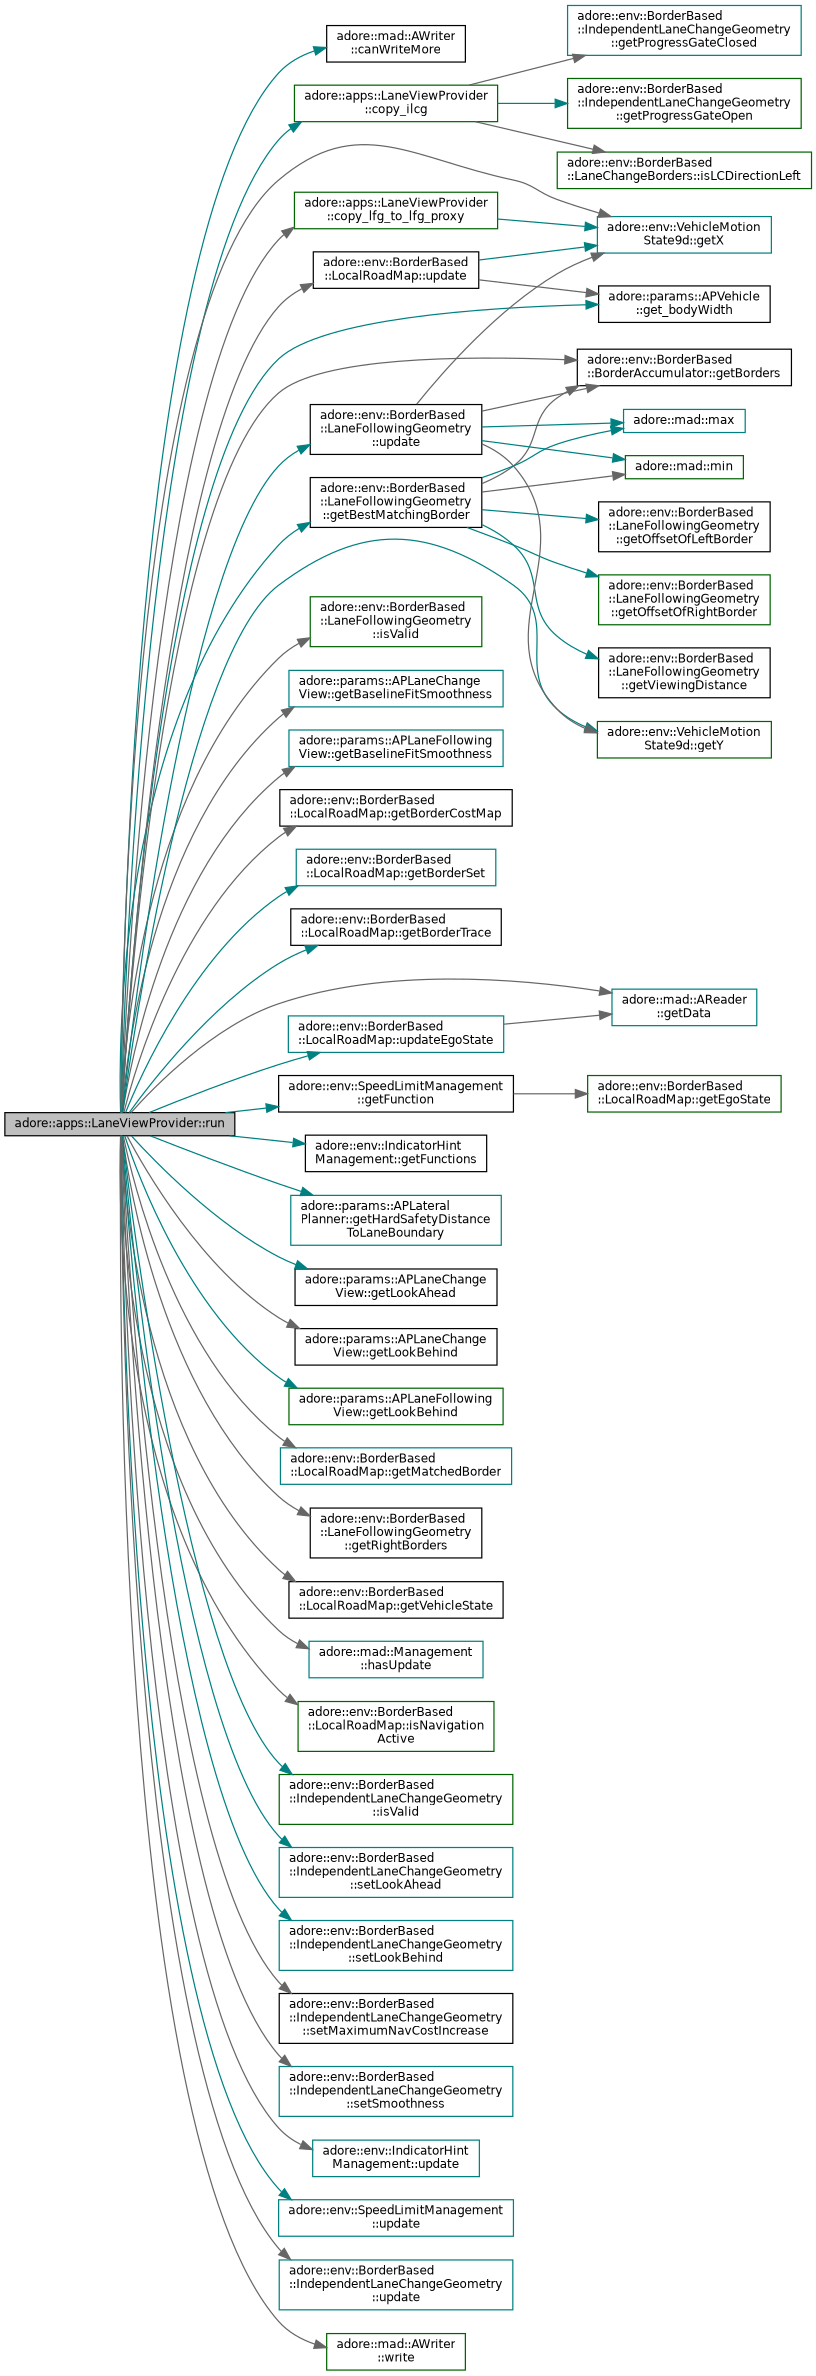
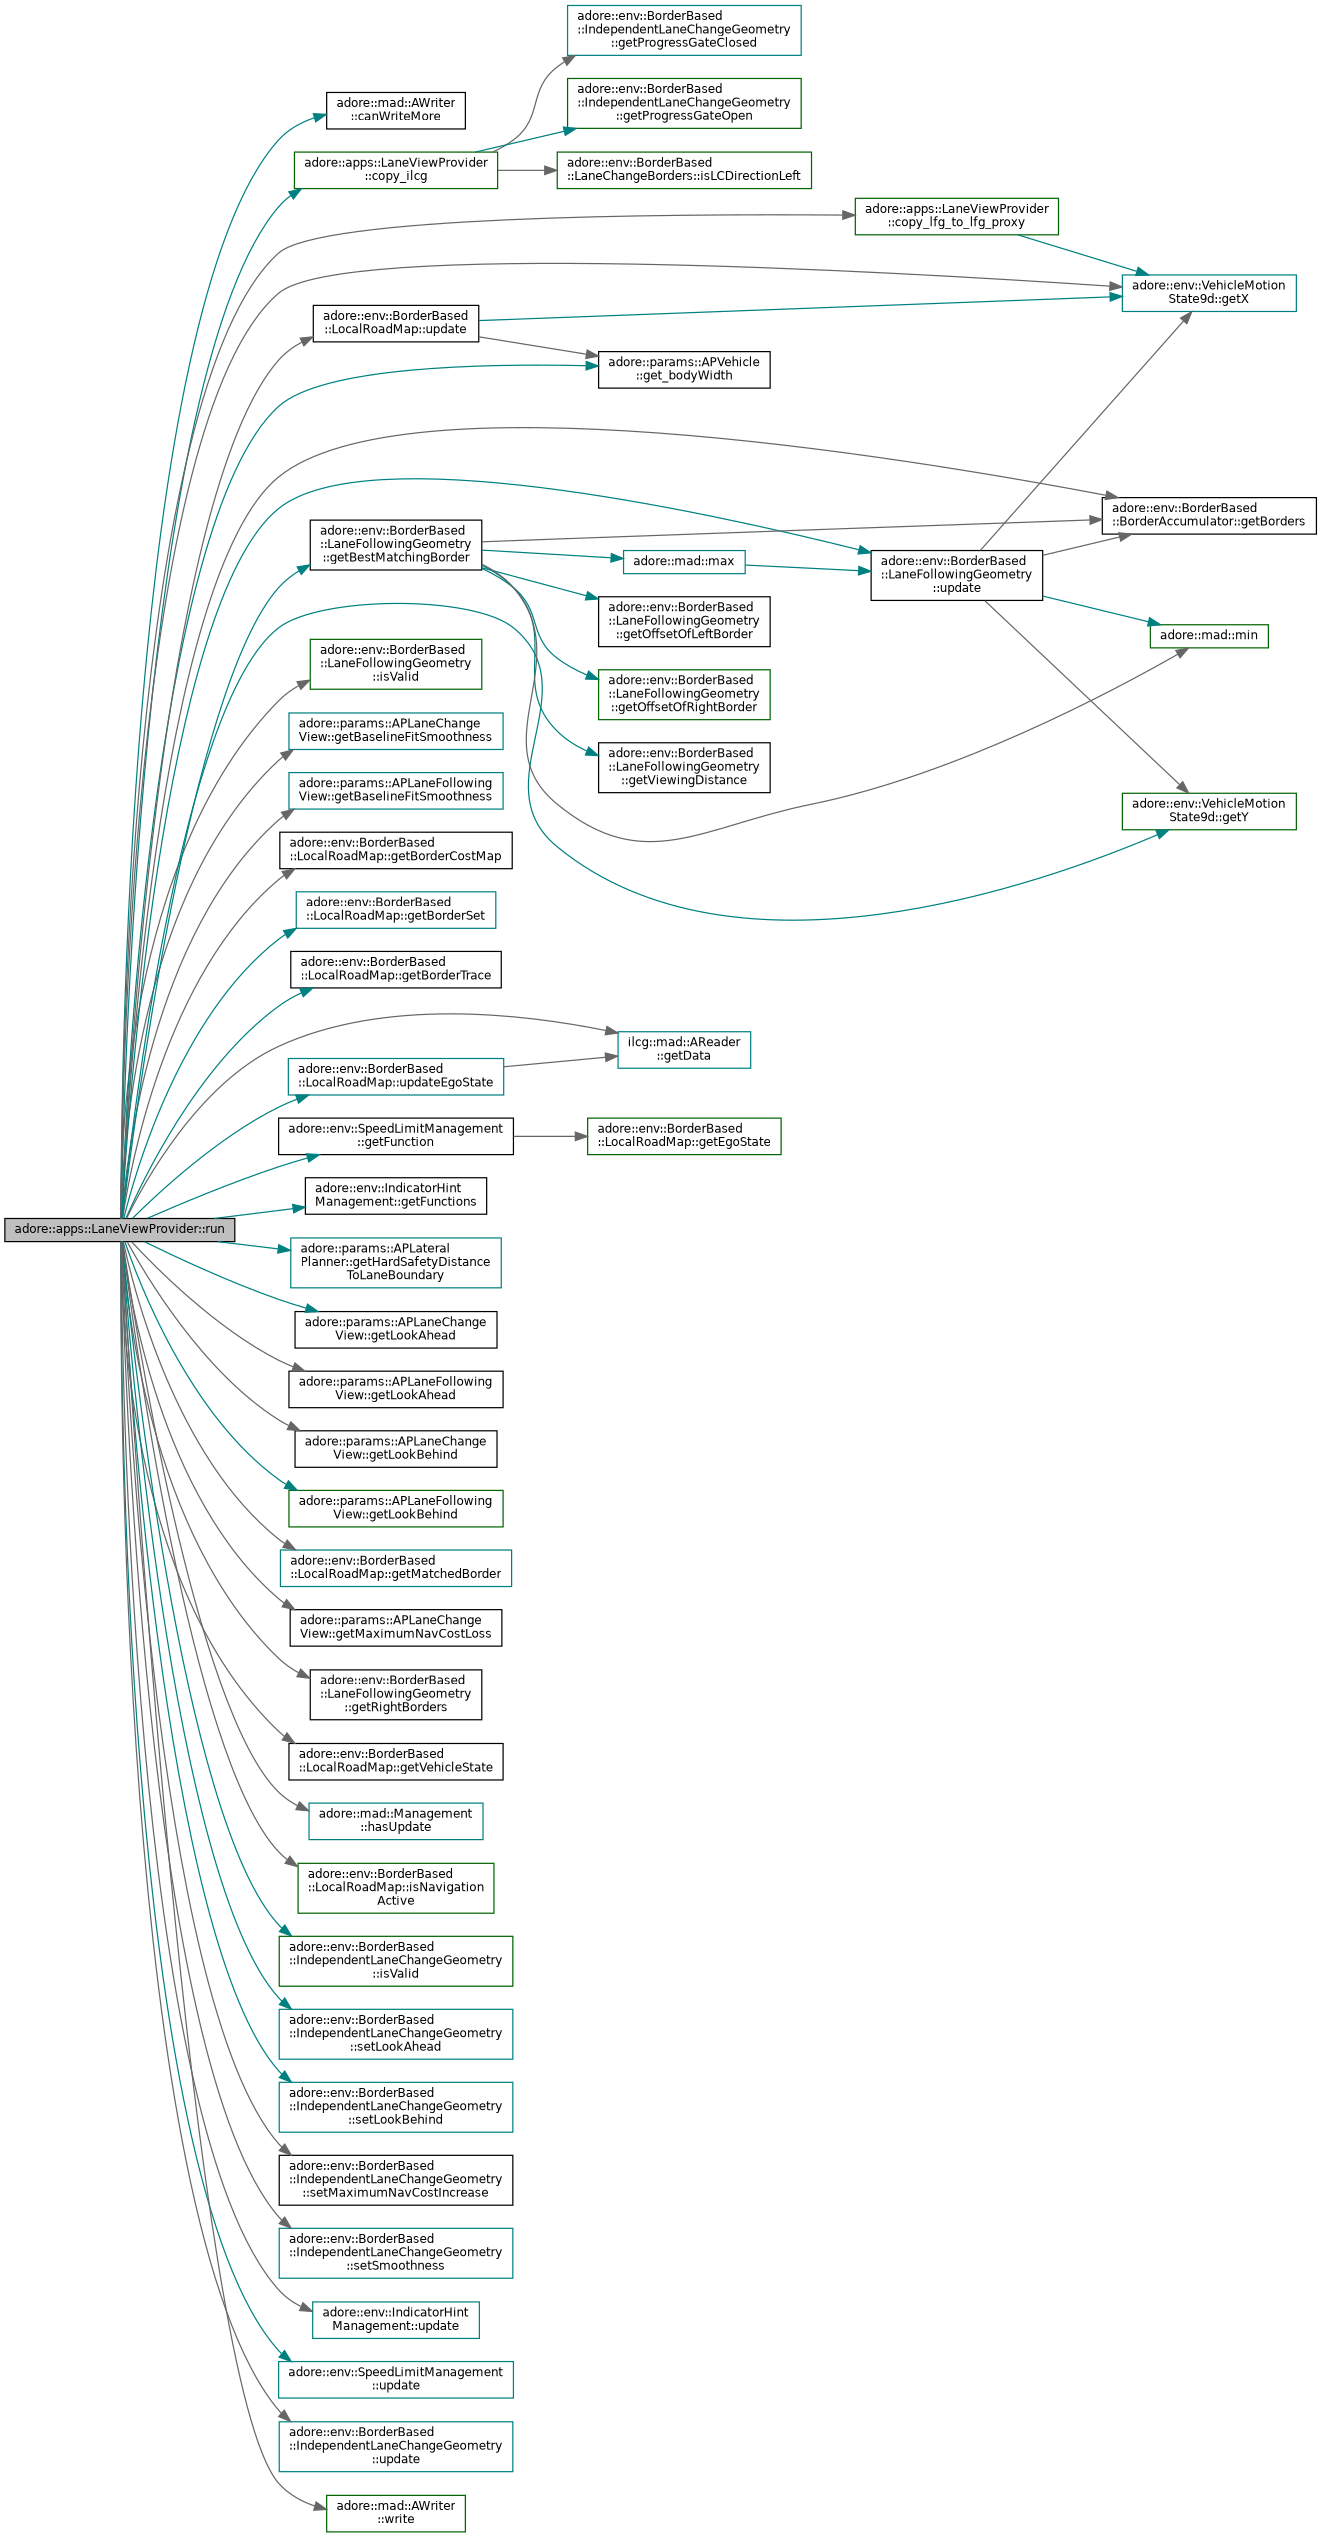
(546, 425) -> (802, 568)
(684, 1007) -> (684, 1050)
none -> (396, 1389)
none -> (396, 1628)
